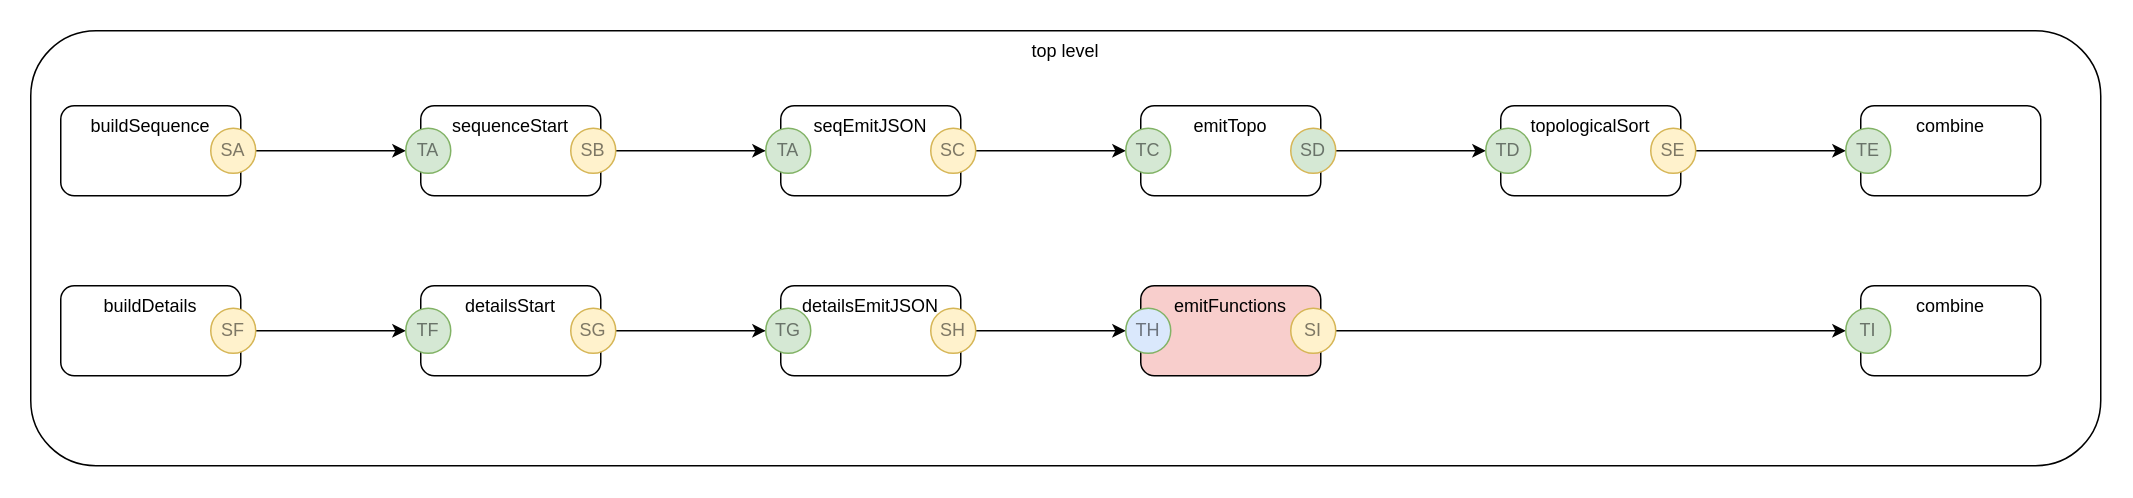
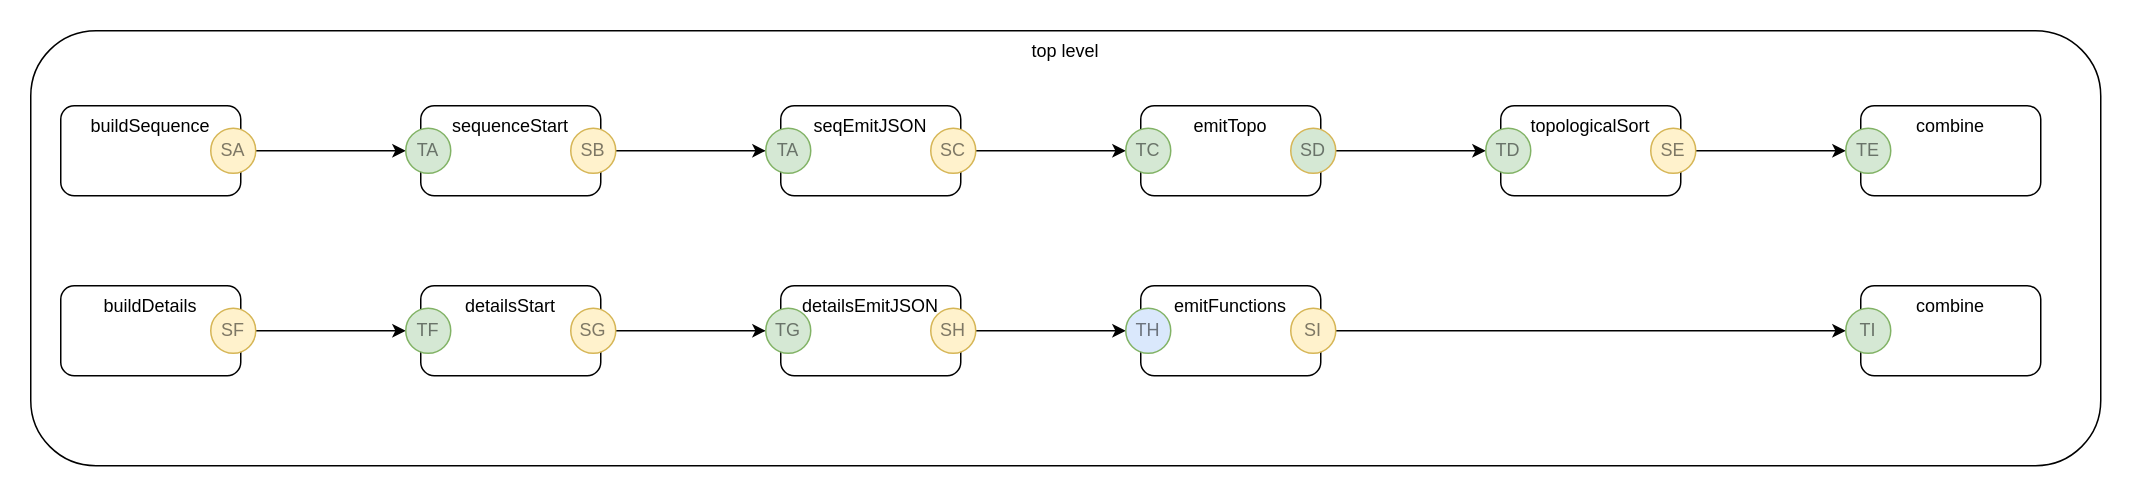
(1231, 331) -> (1231, 331)
